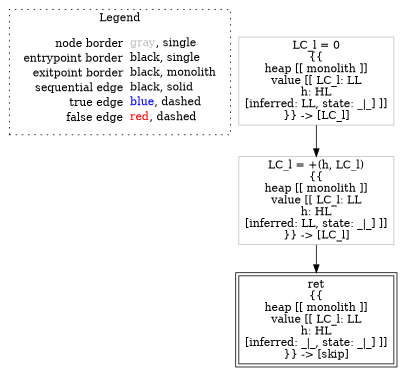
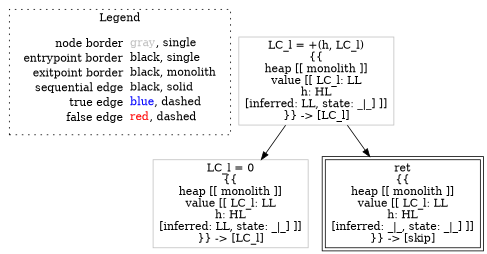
(316, 137) -> (276, 139)
